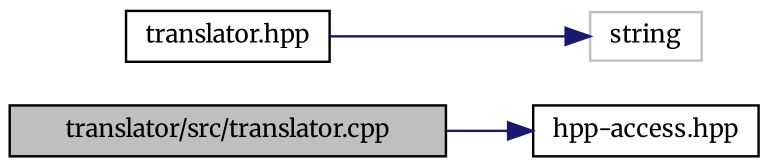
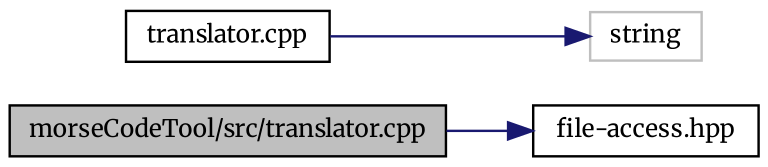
(228, 36) -> (228, 36)
(228, 131) -> (228, 131)
(646, 131) -> (646, 131)
